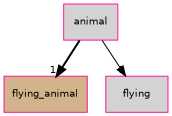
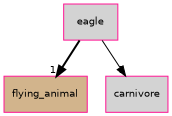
(91, 22) -> (91, 22)
(137, 94) -> (137, 94)
